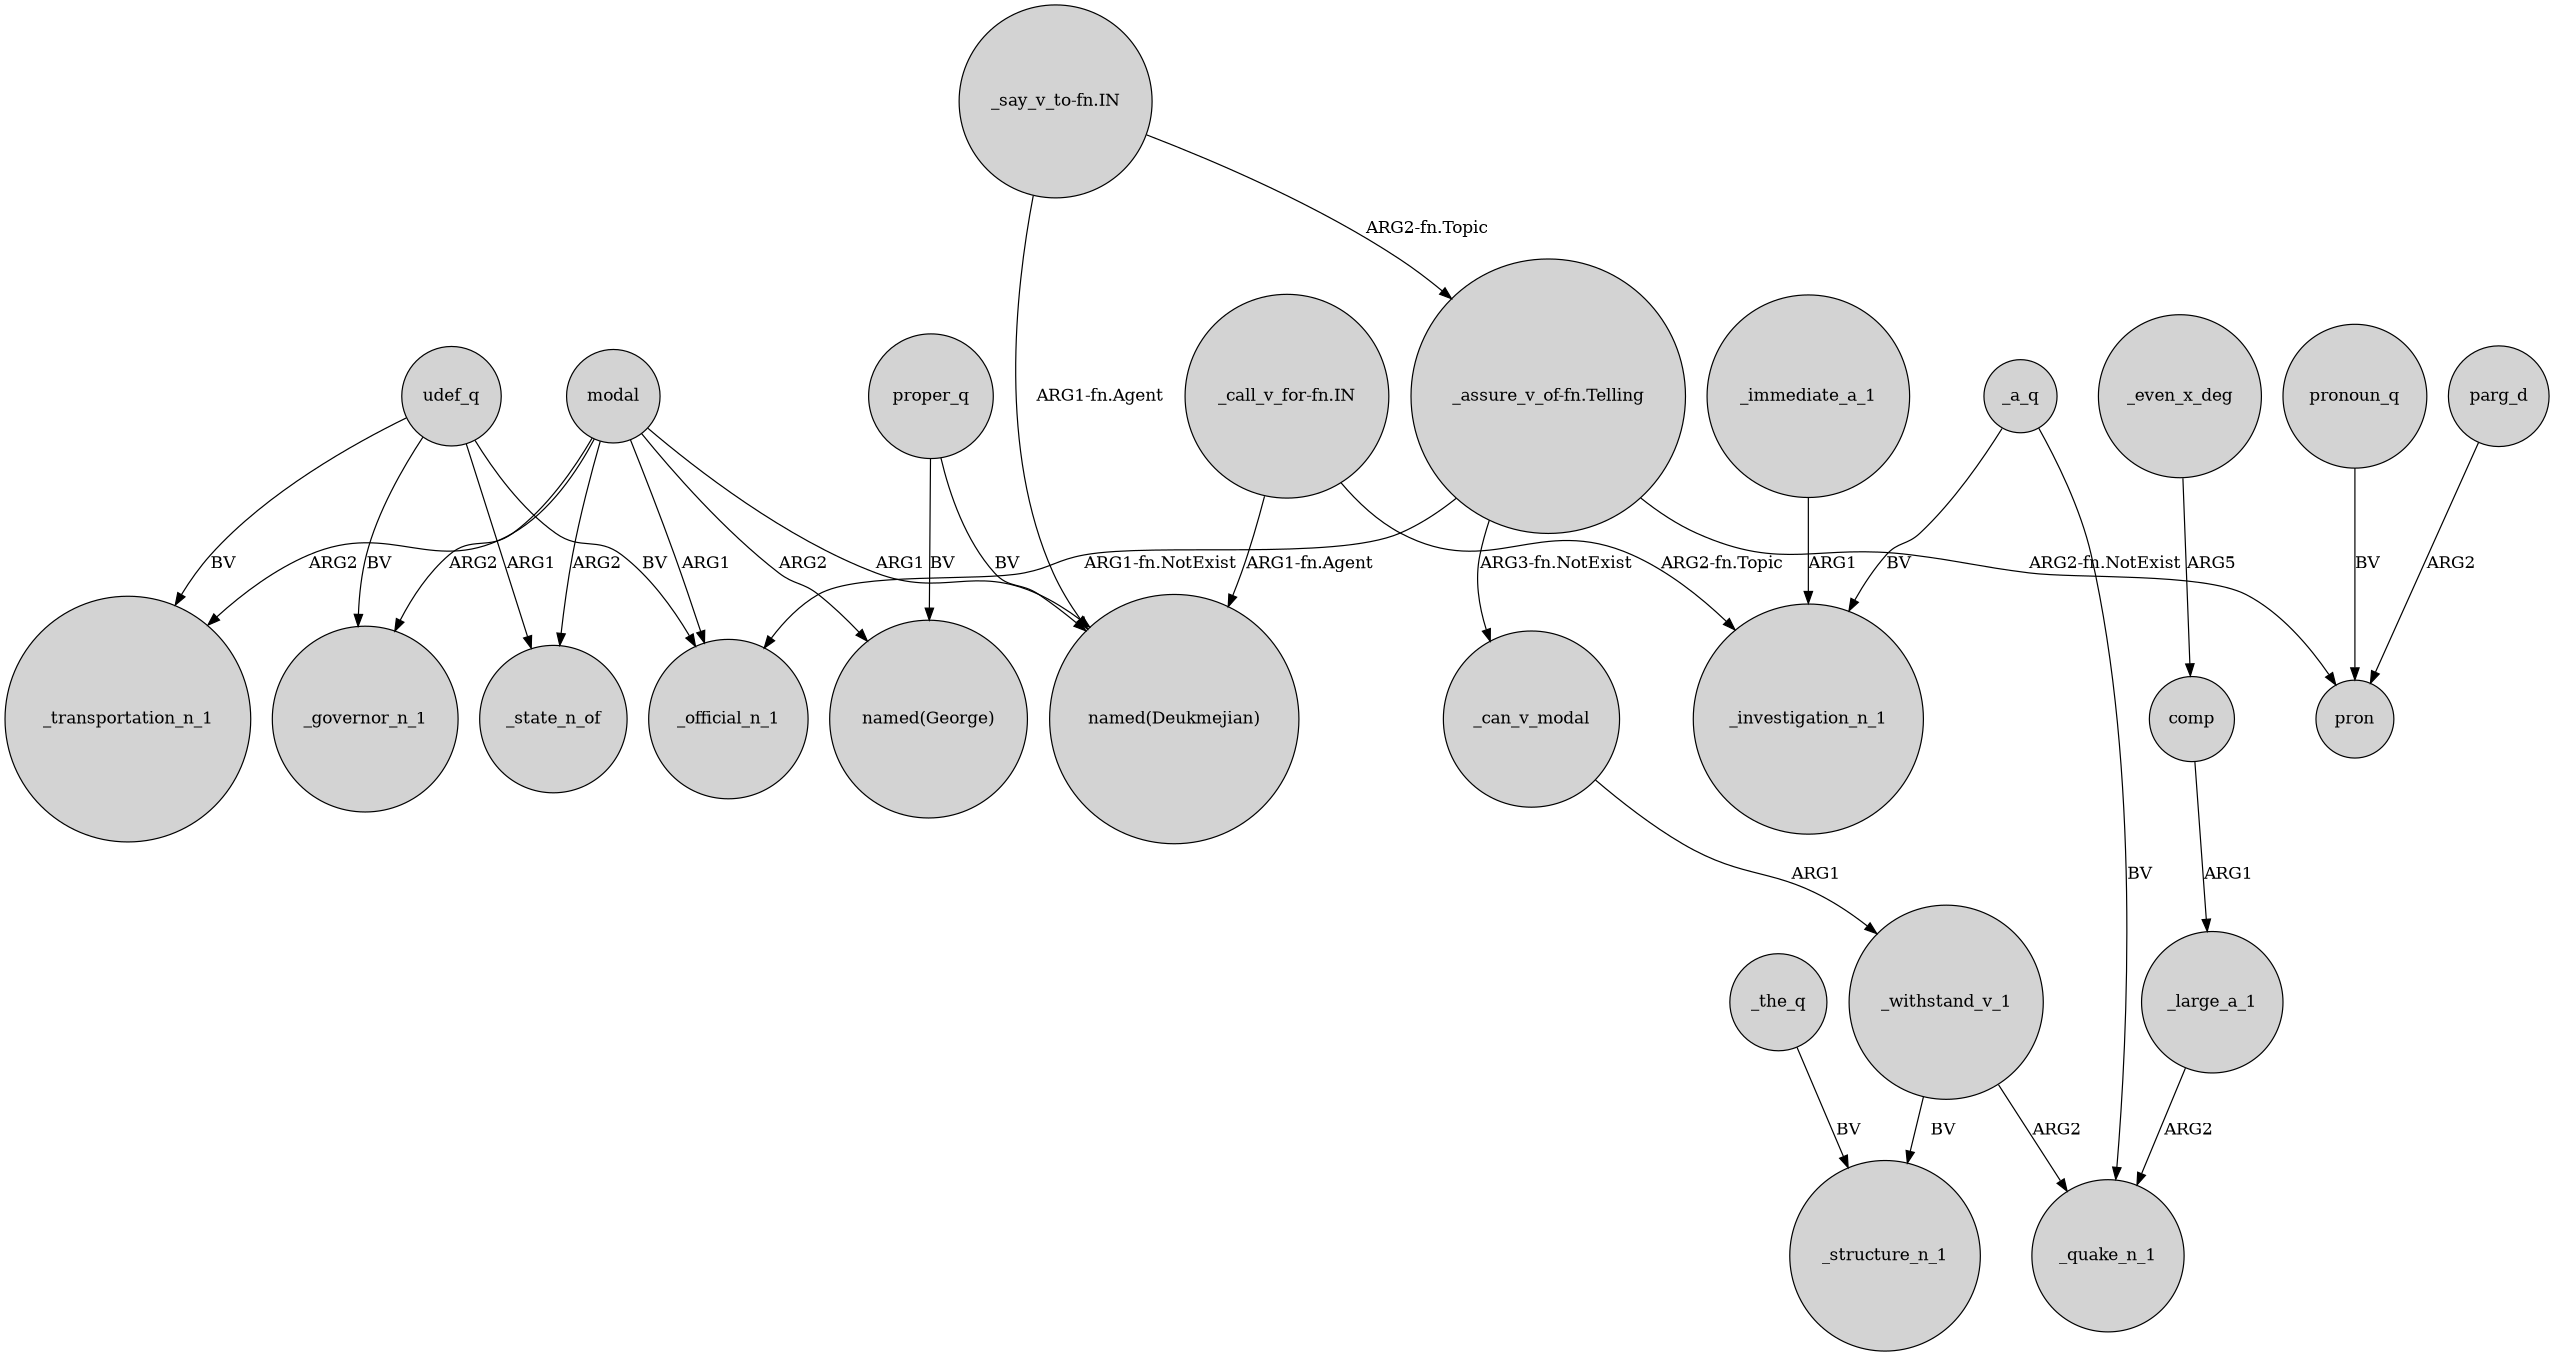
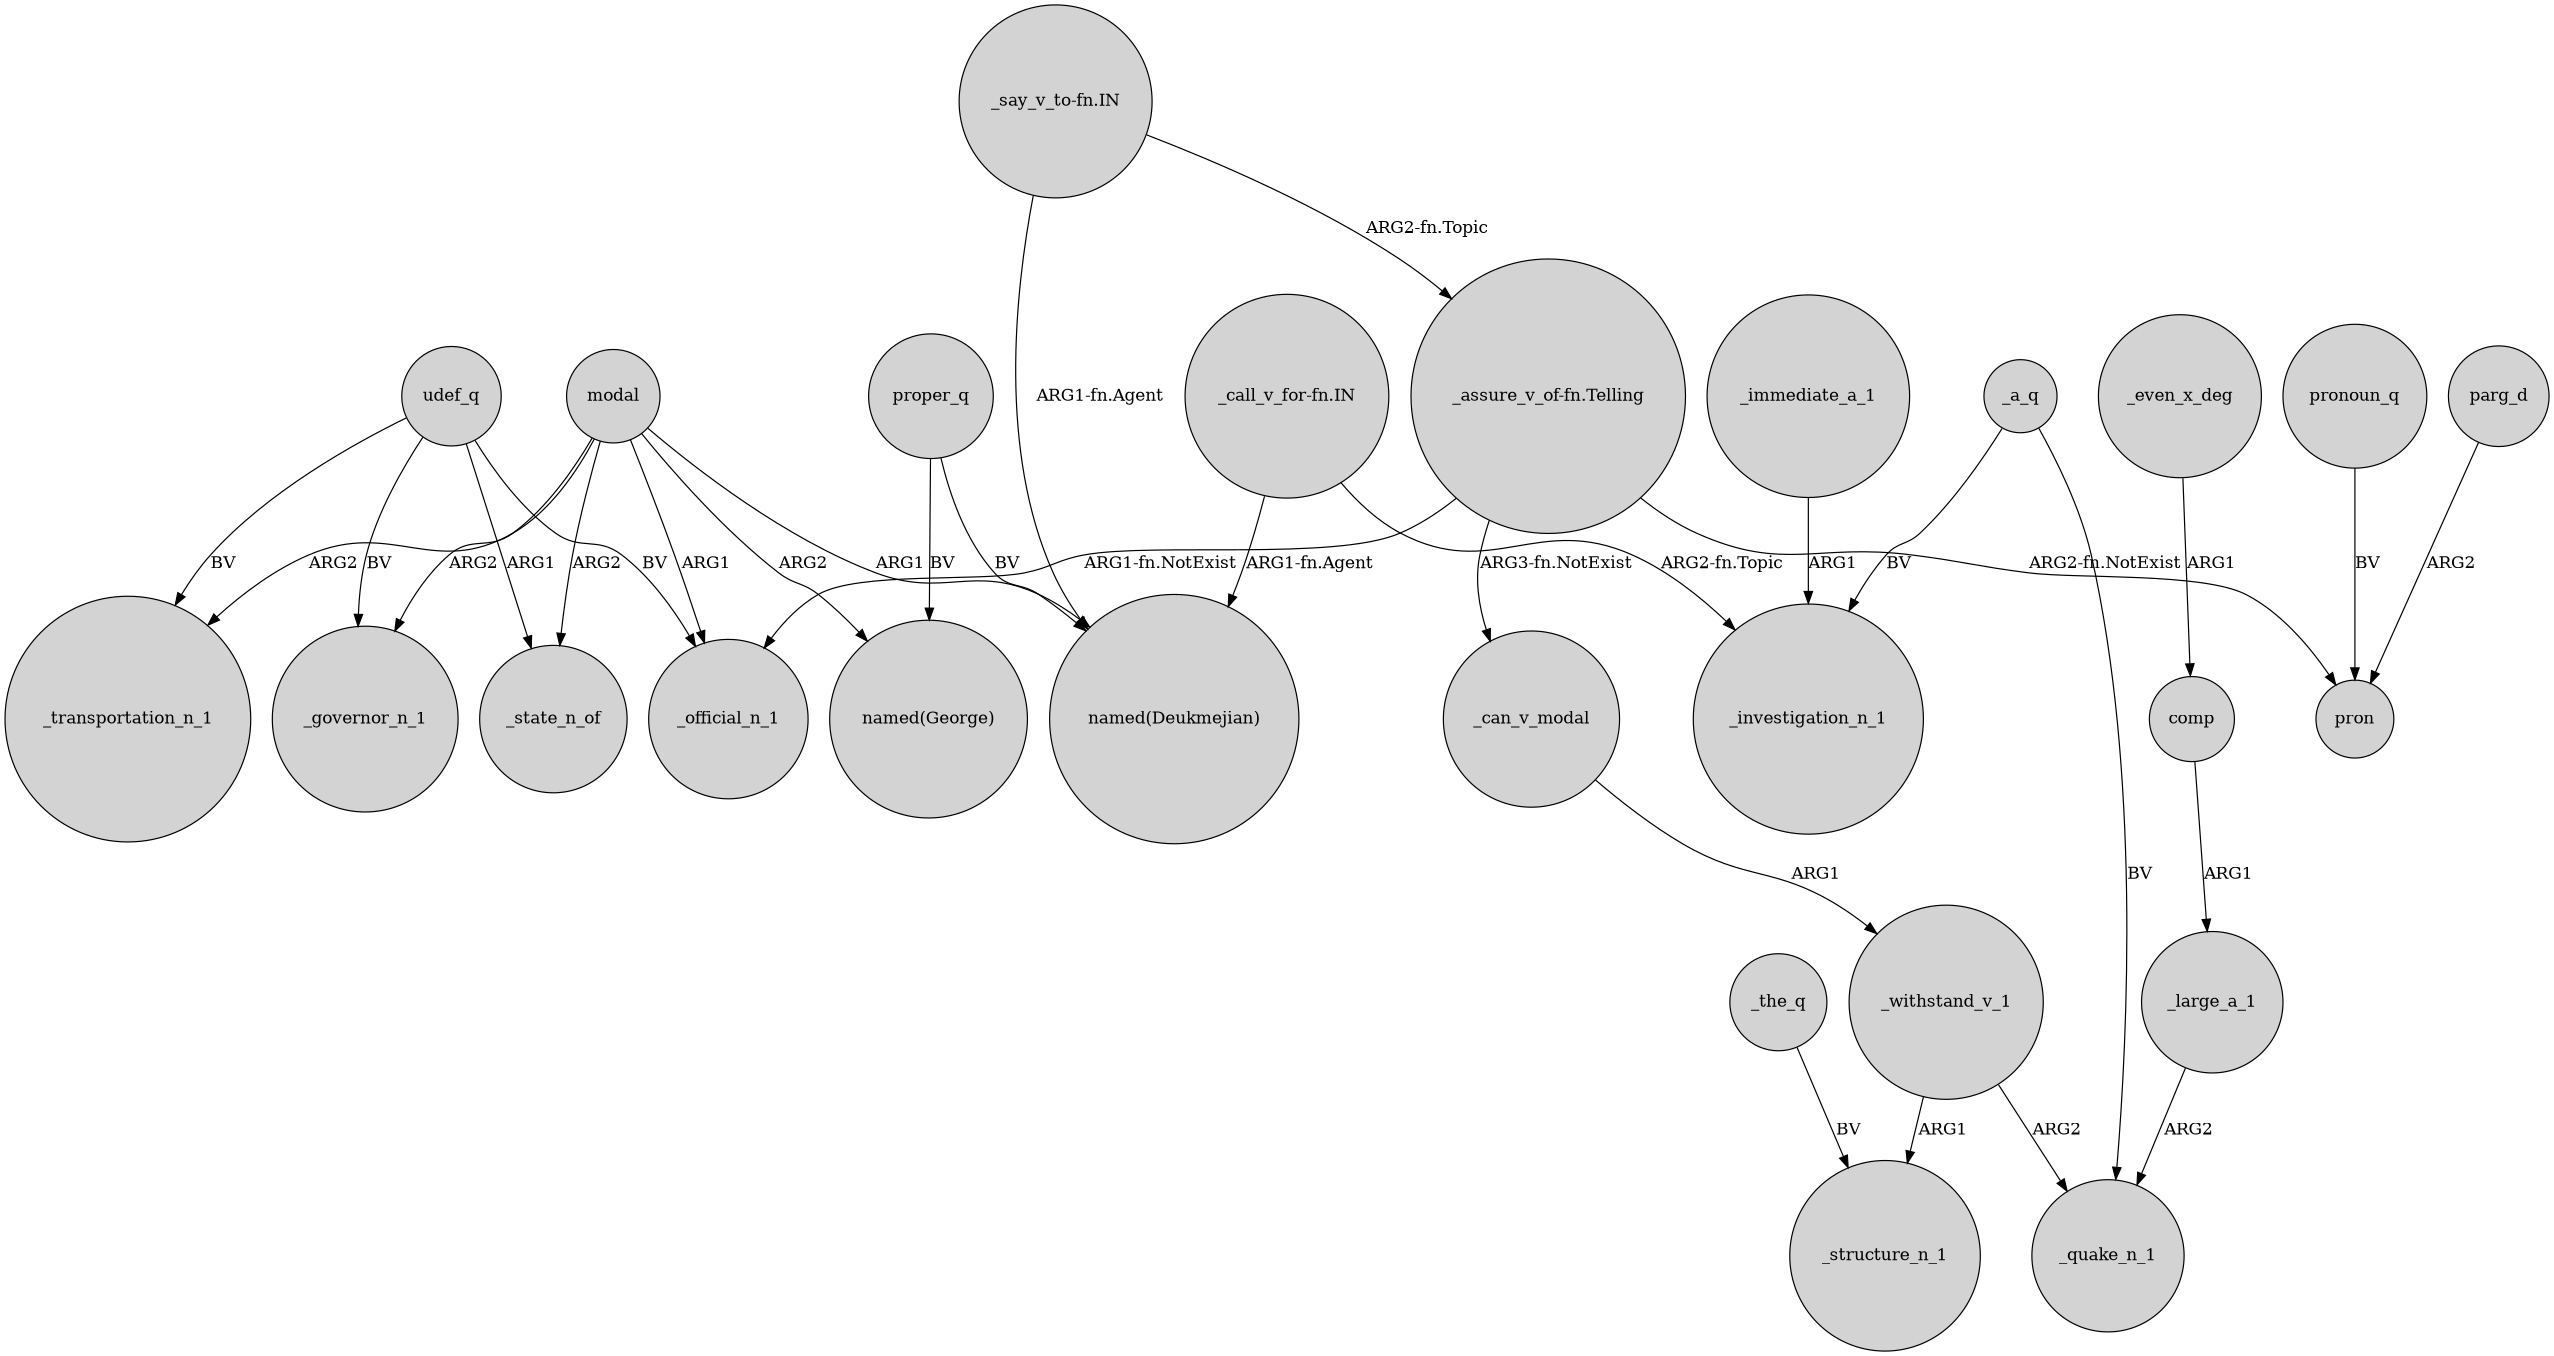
(2212, 564) -> (2212, 564)
(1943, 1130) -> (1943, 1130)
